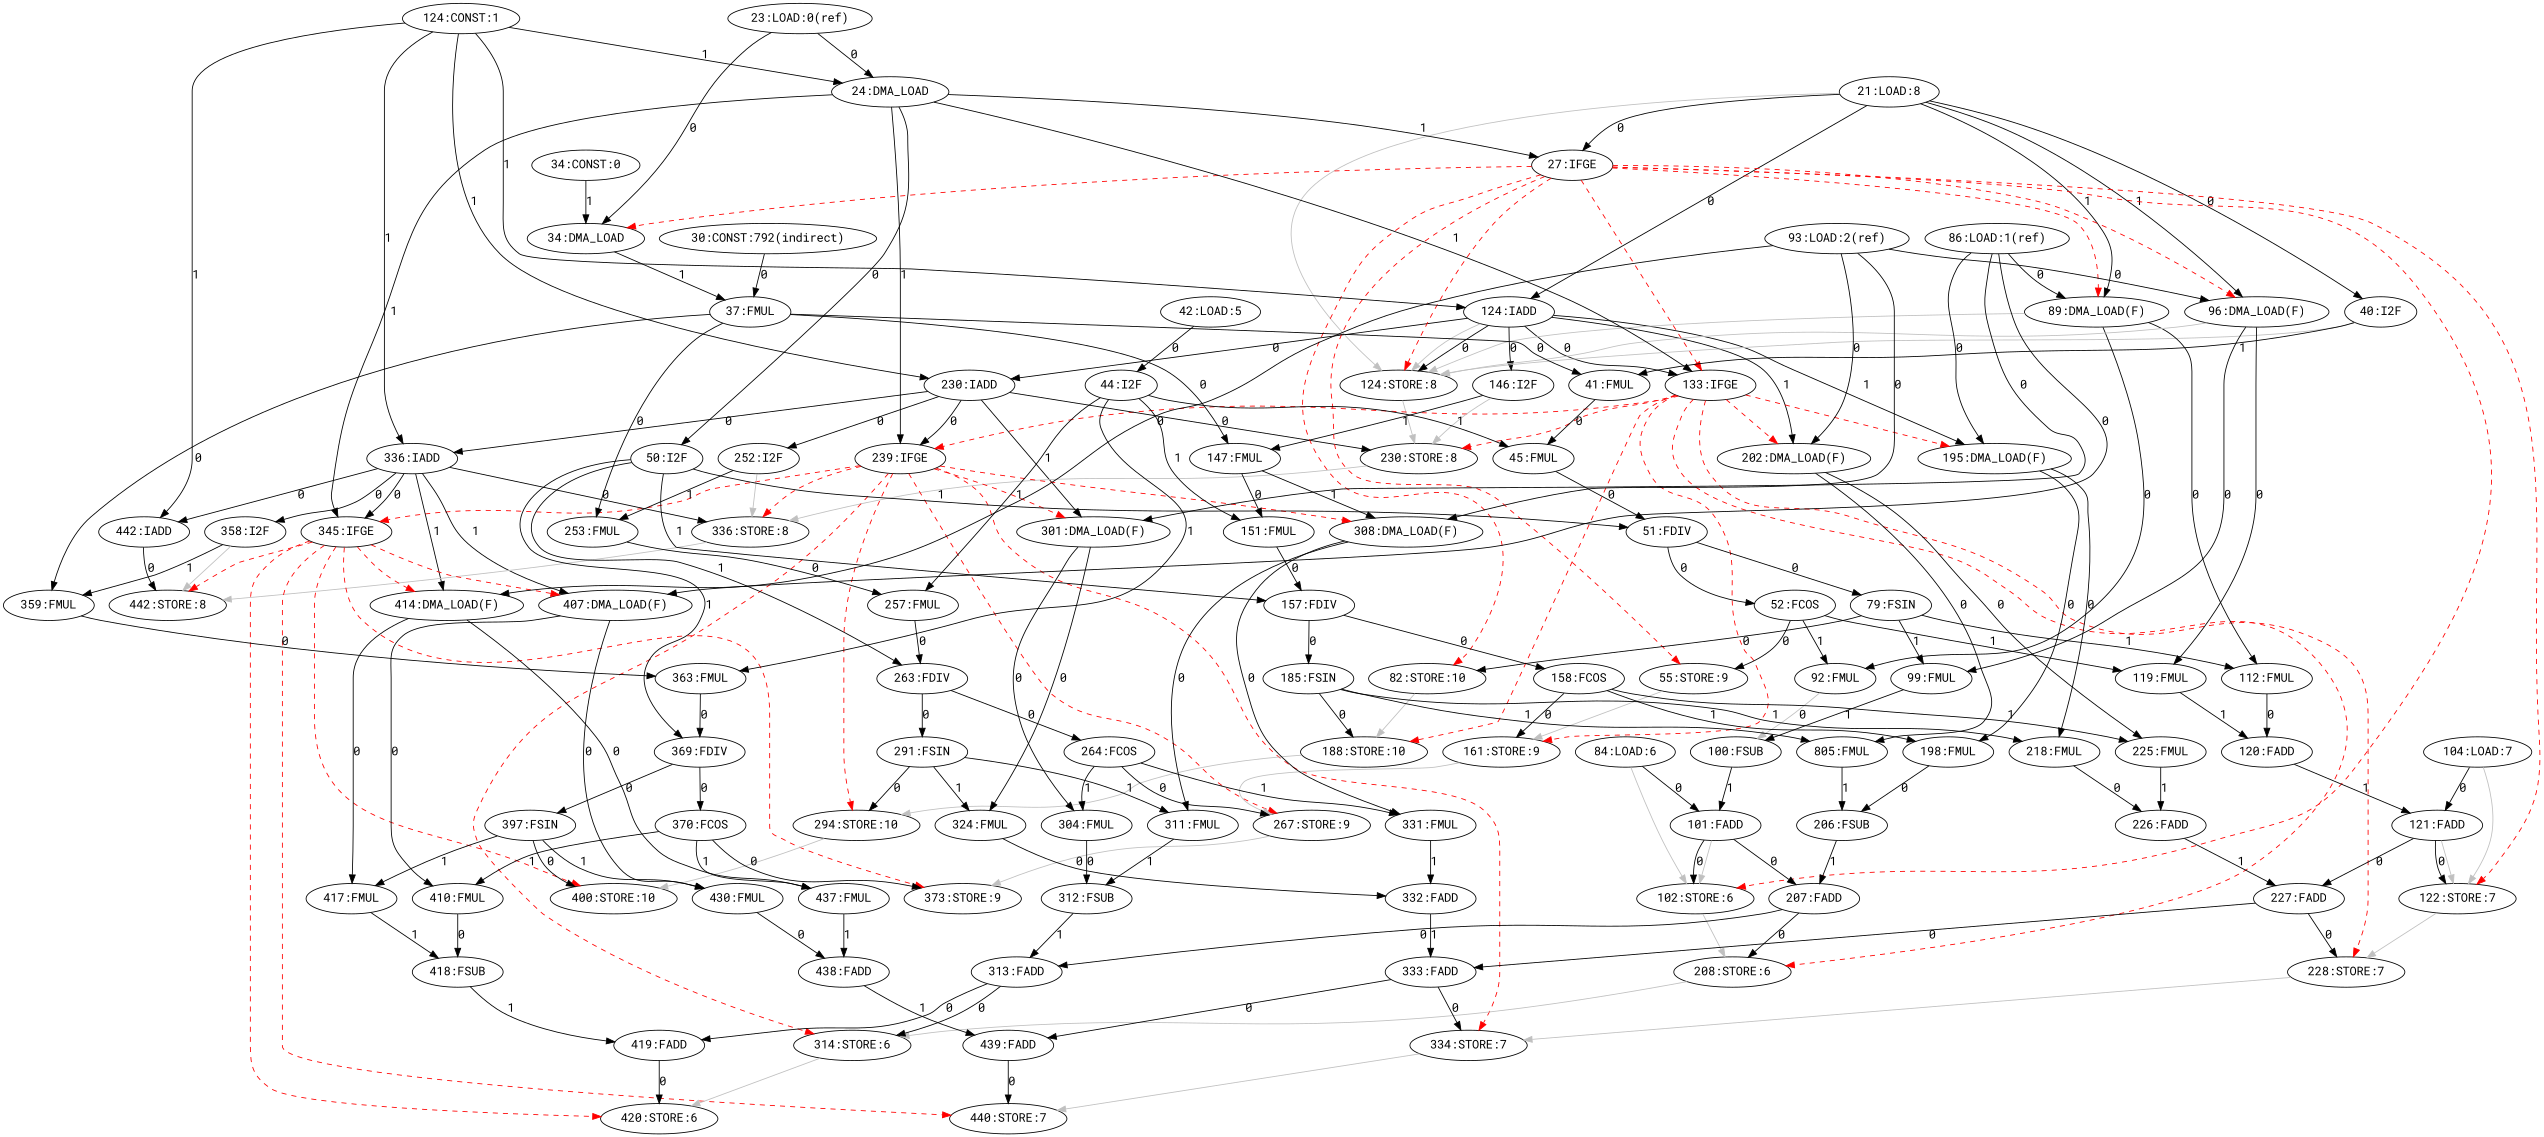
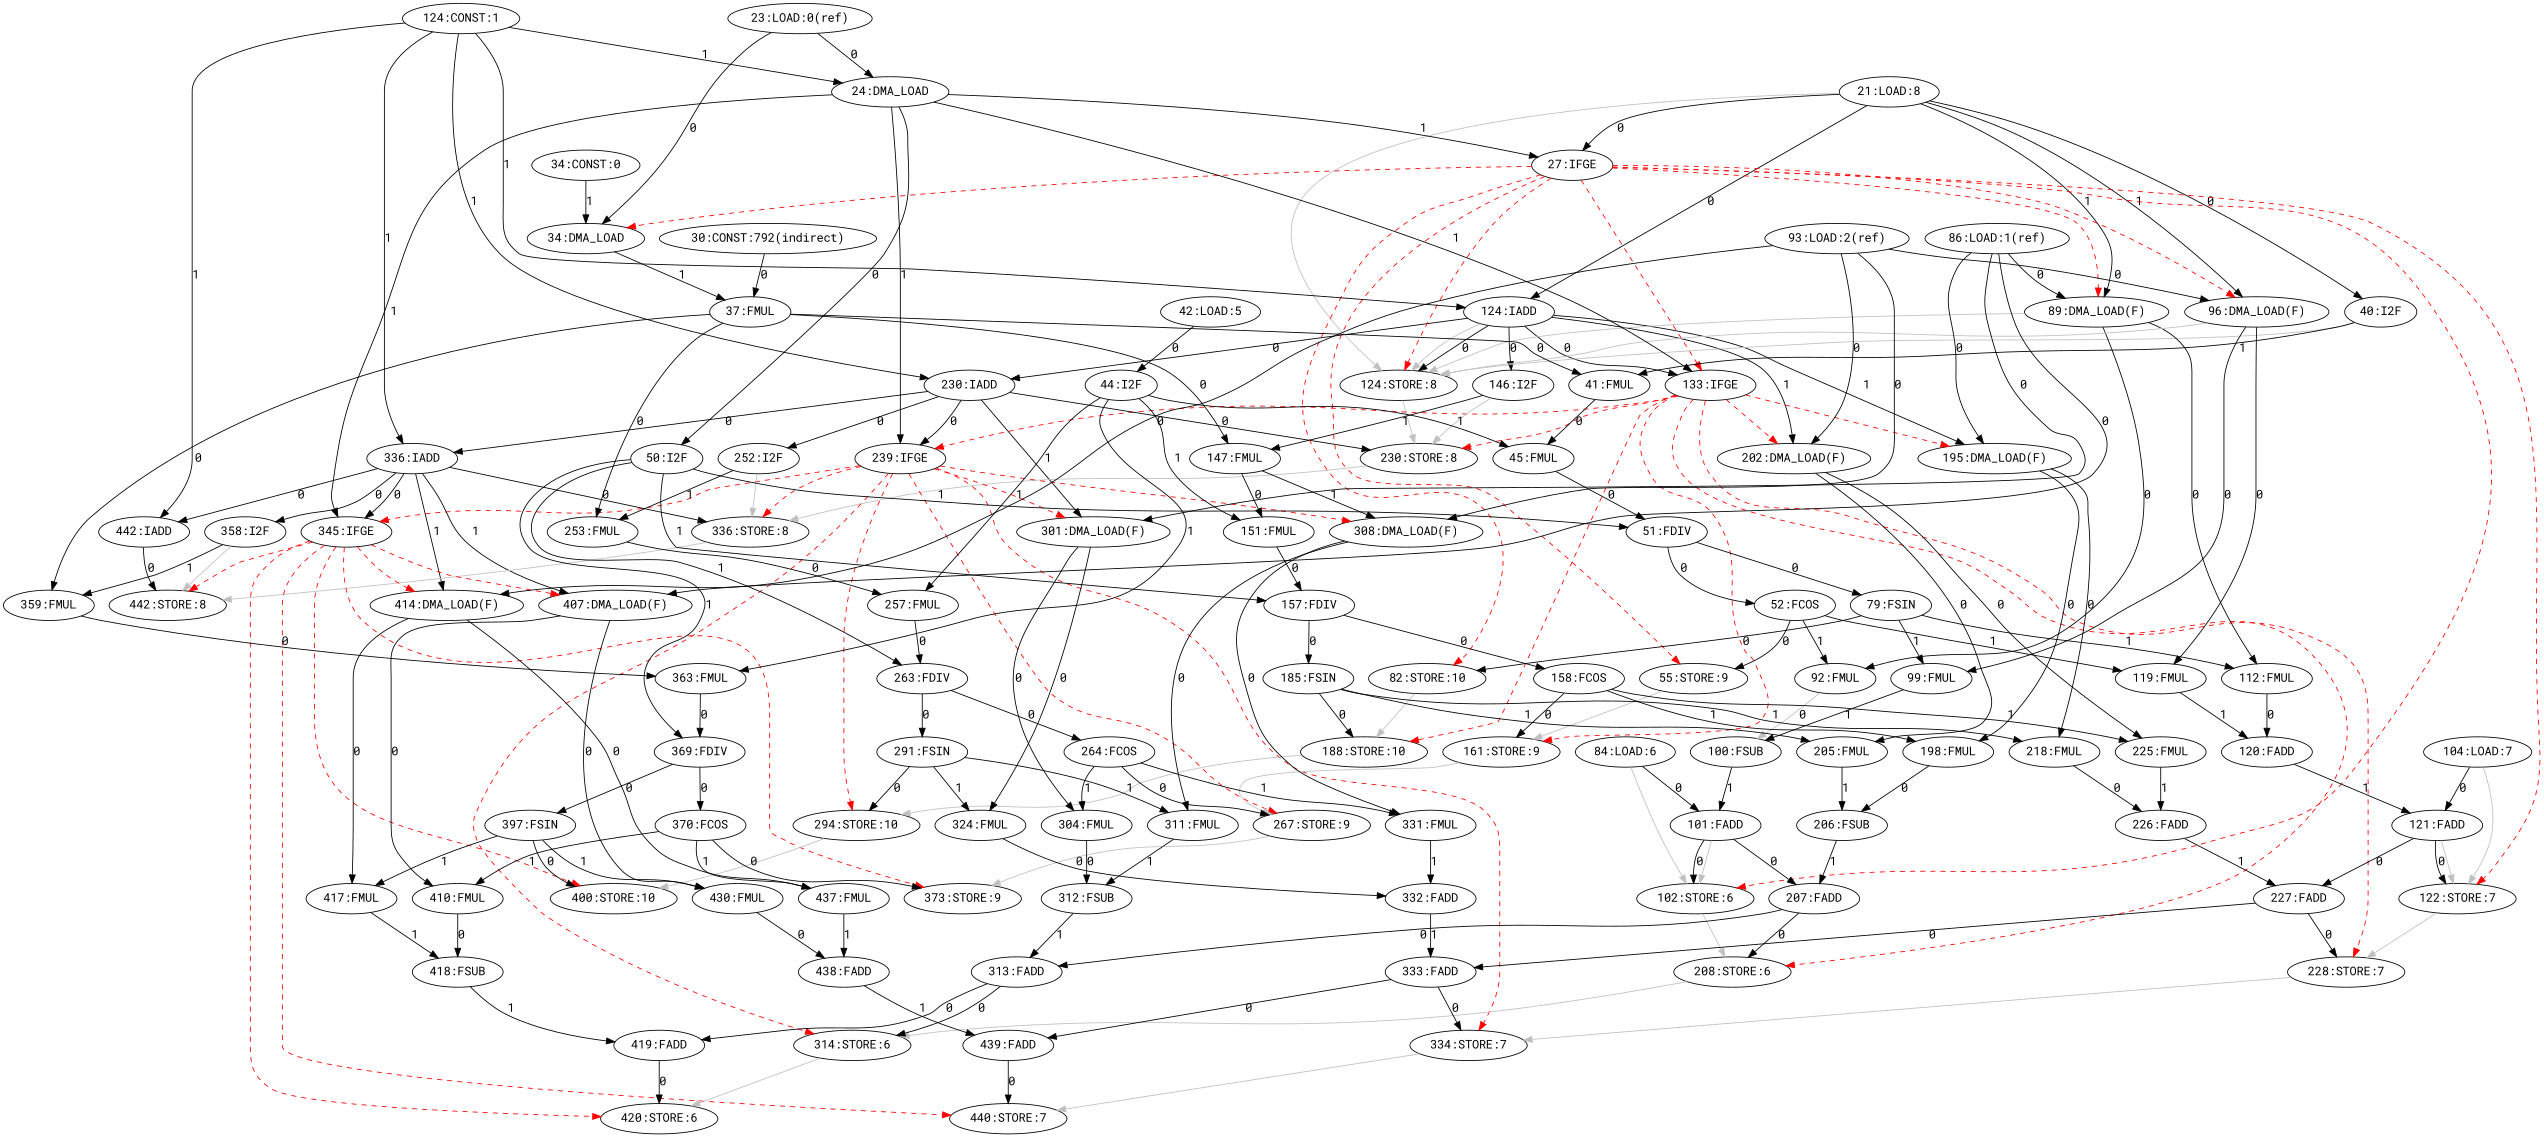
(1842, 752) -> (1842, 752)
